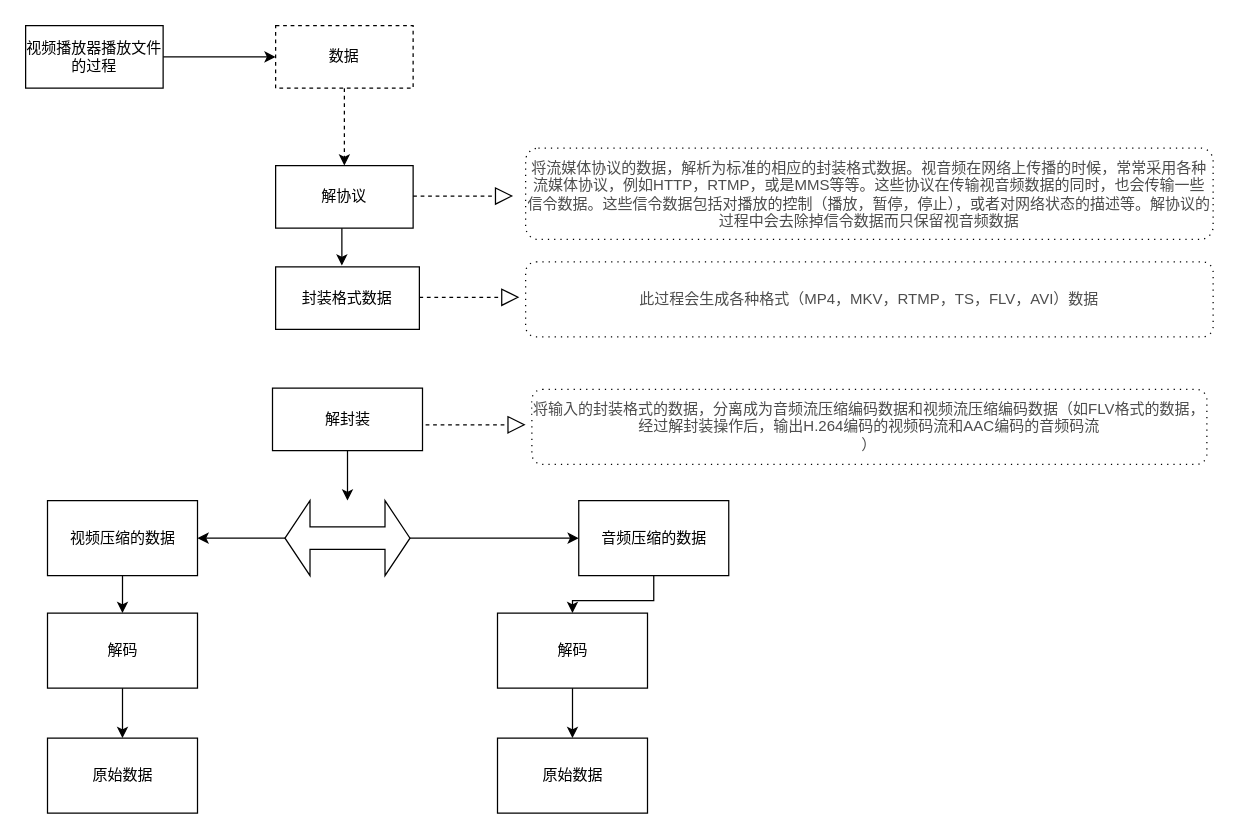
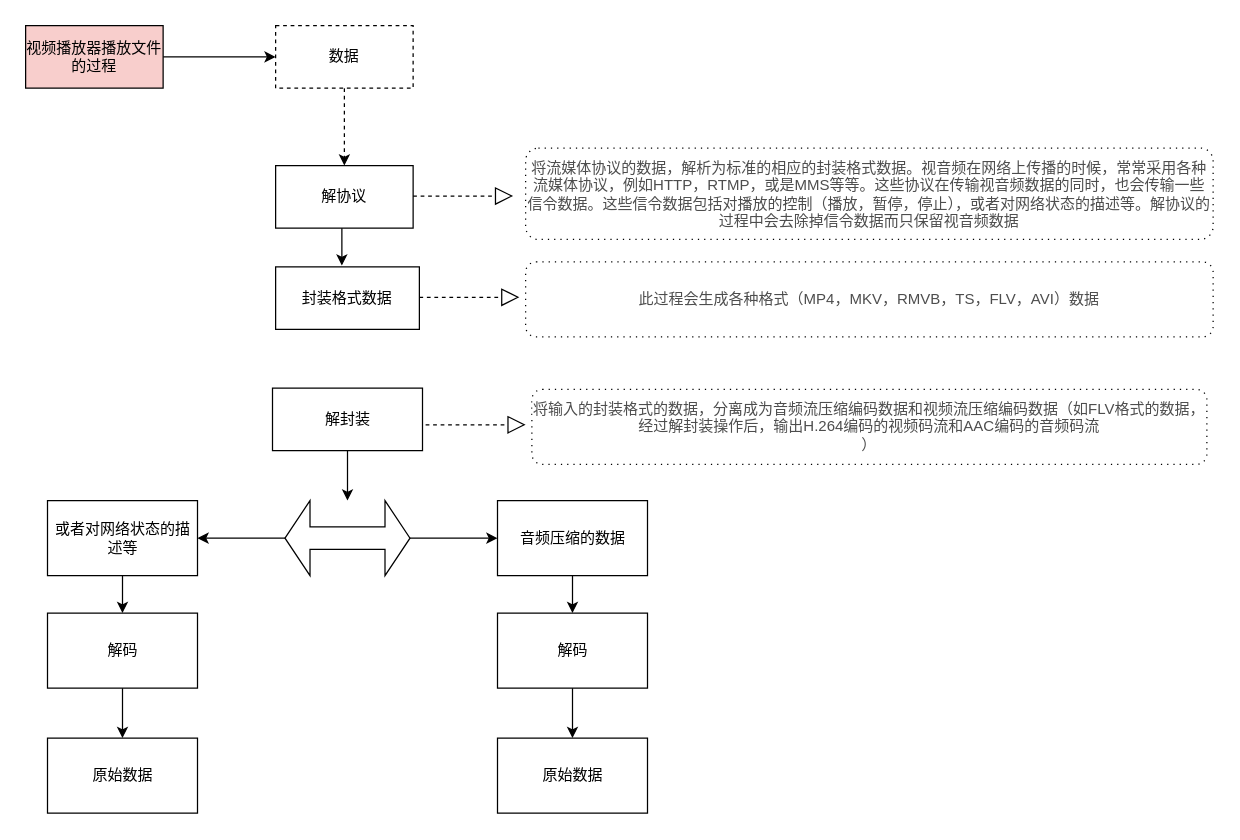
(94, 57) -> (94, 57)
(869, 299) -> (869, 299)
(123, 538) -> (123, 538)
(654, 538) -> (573, 538)
